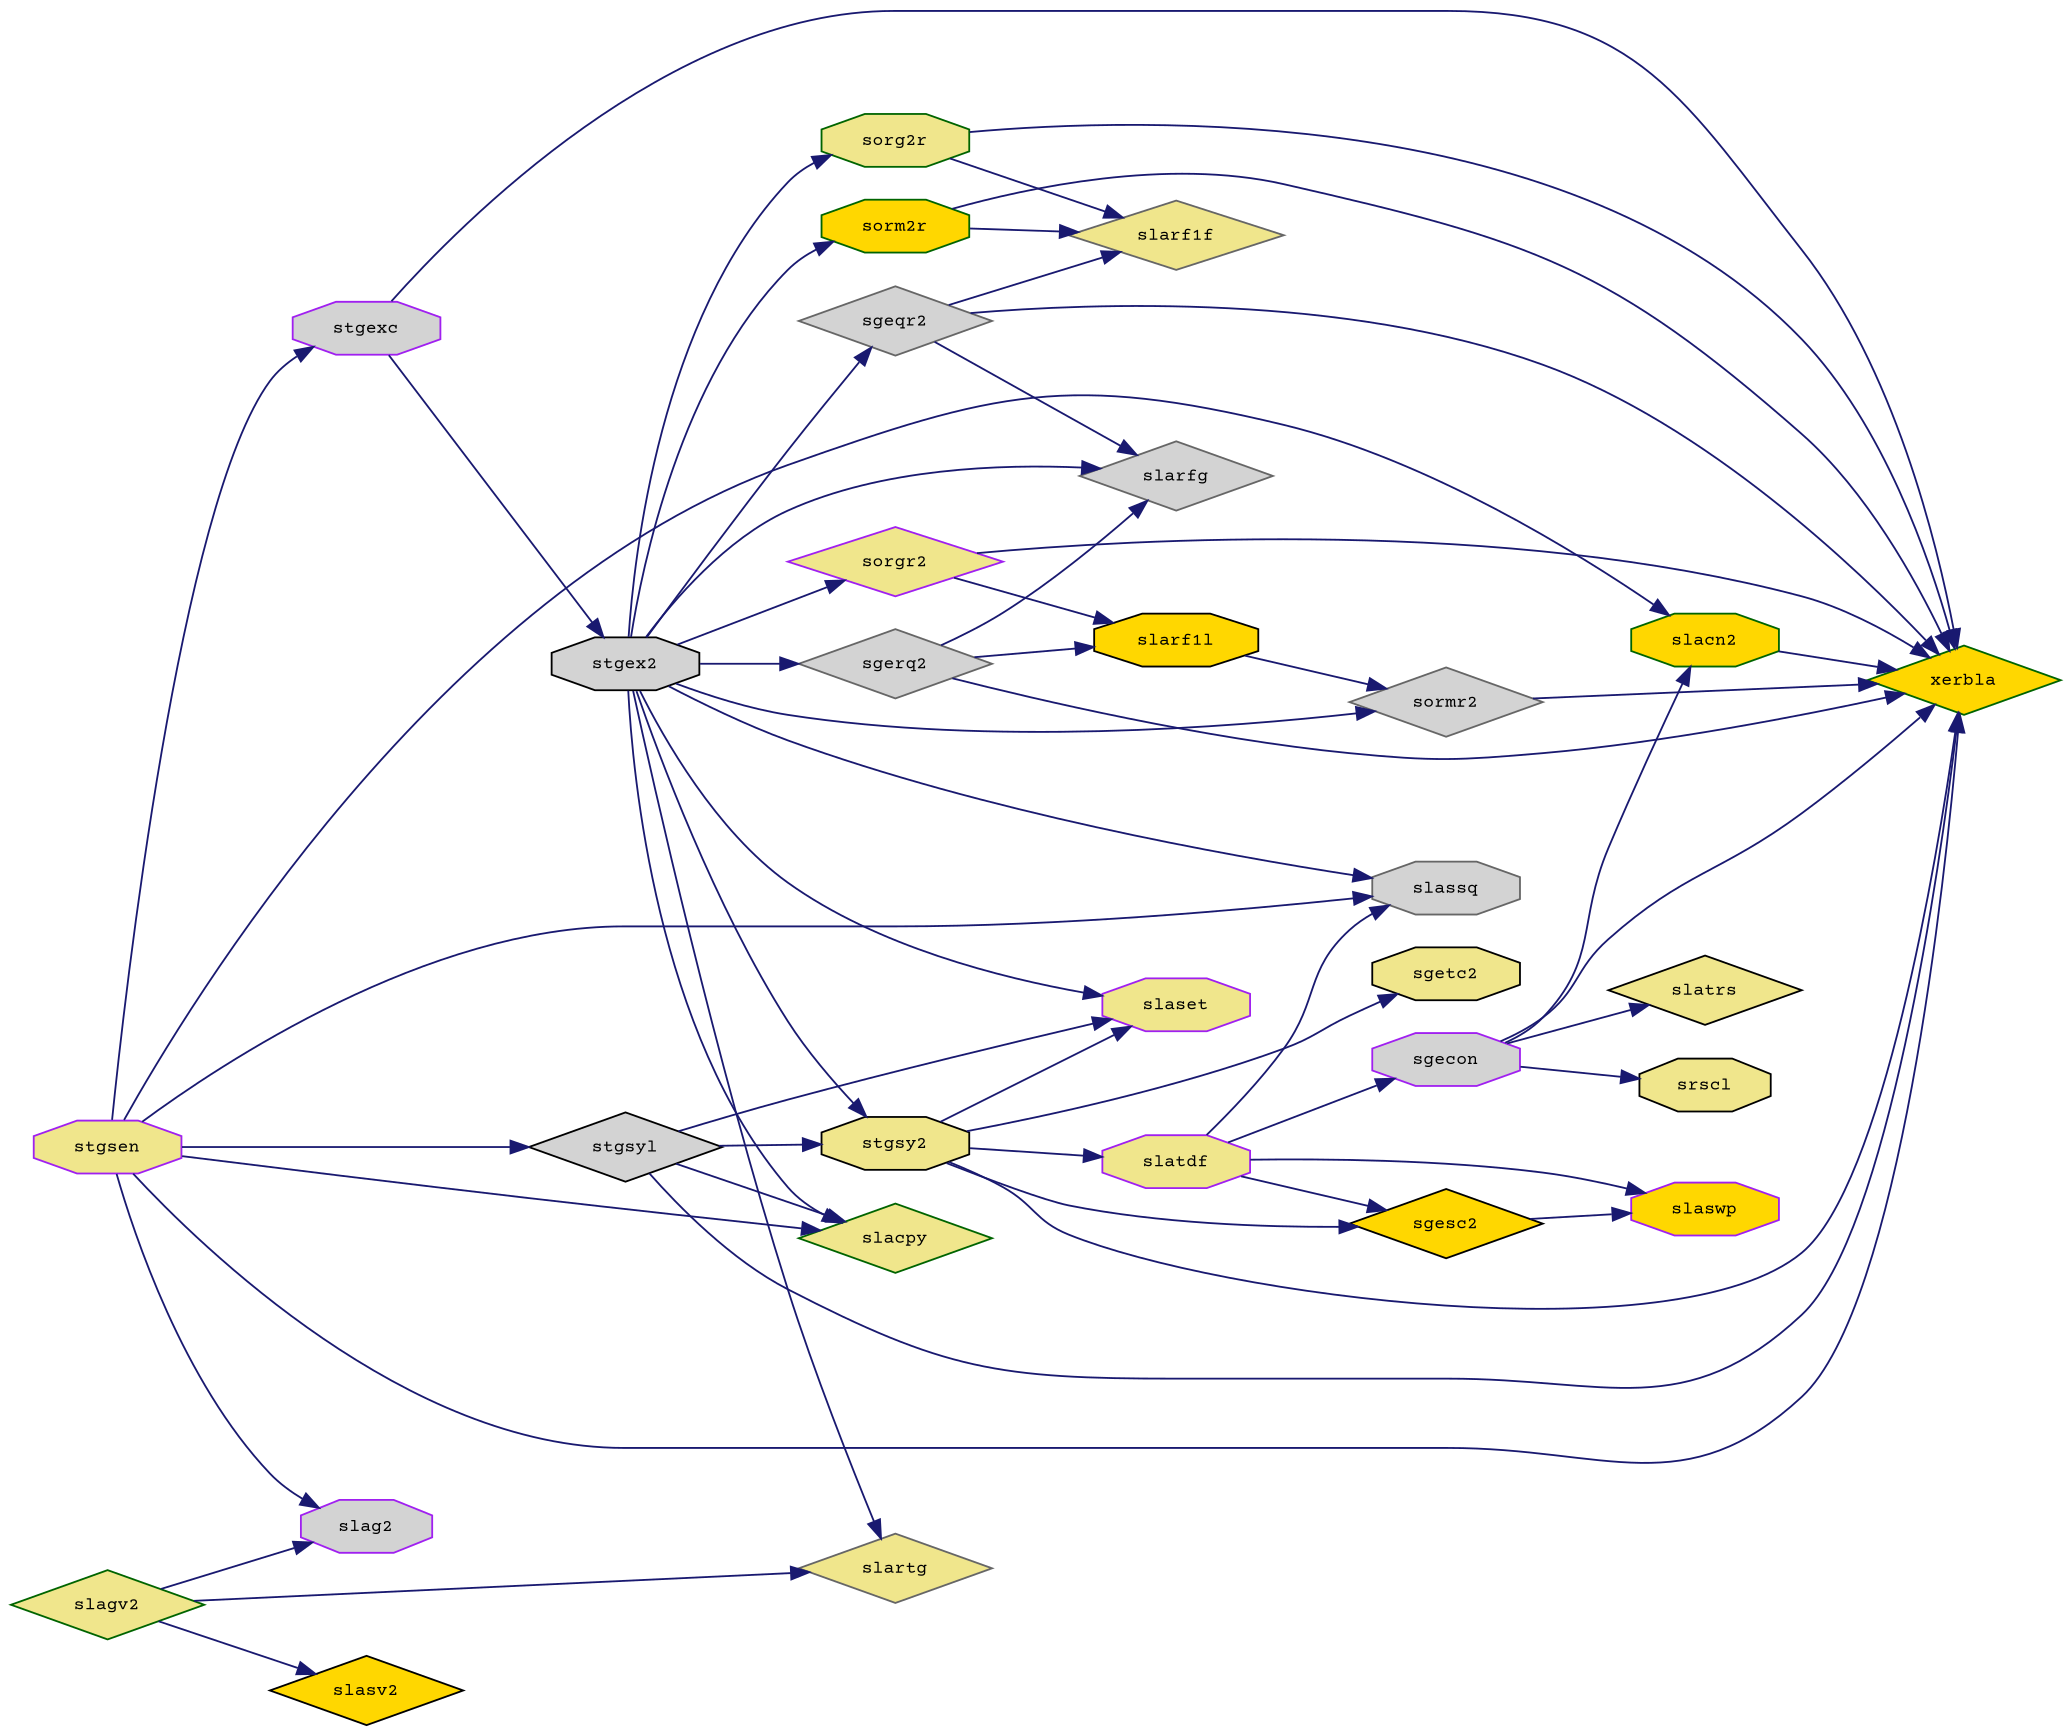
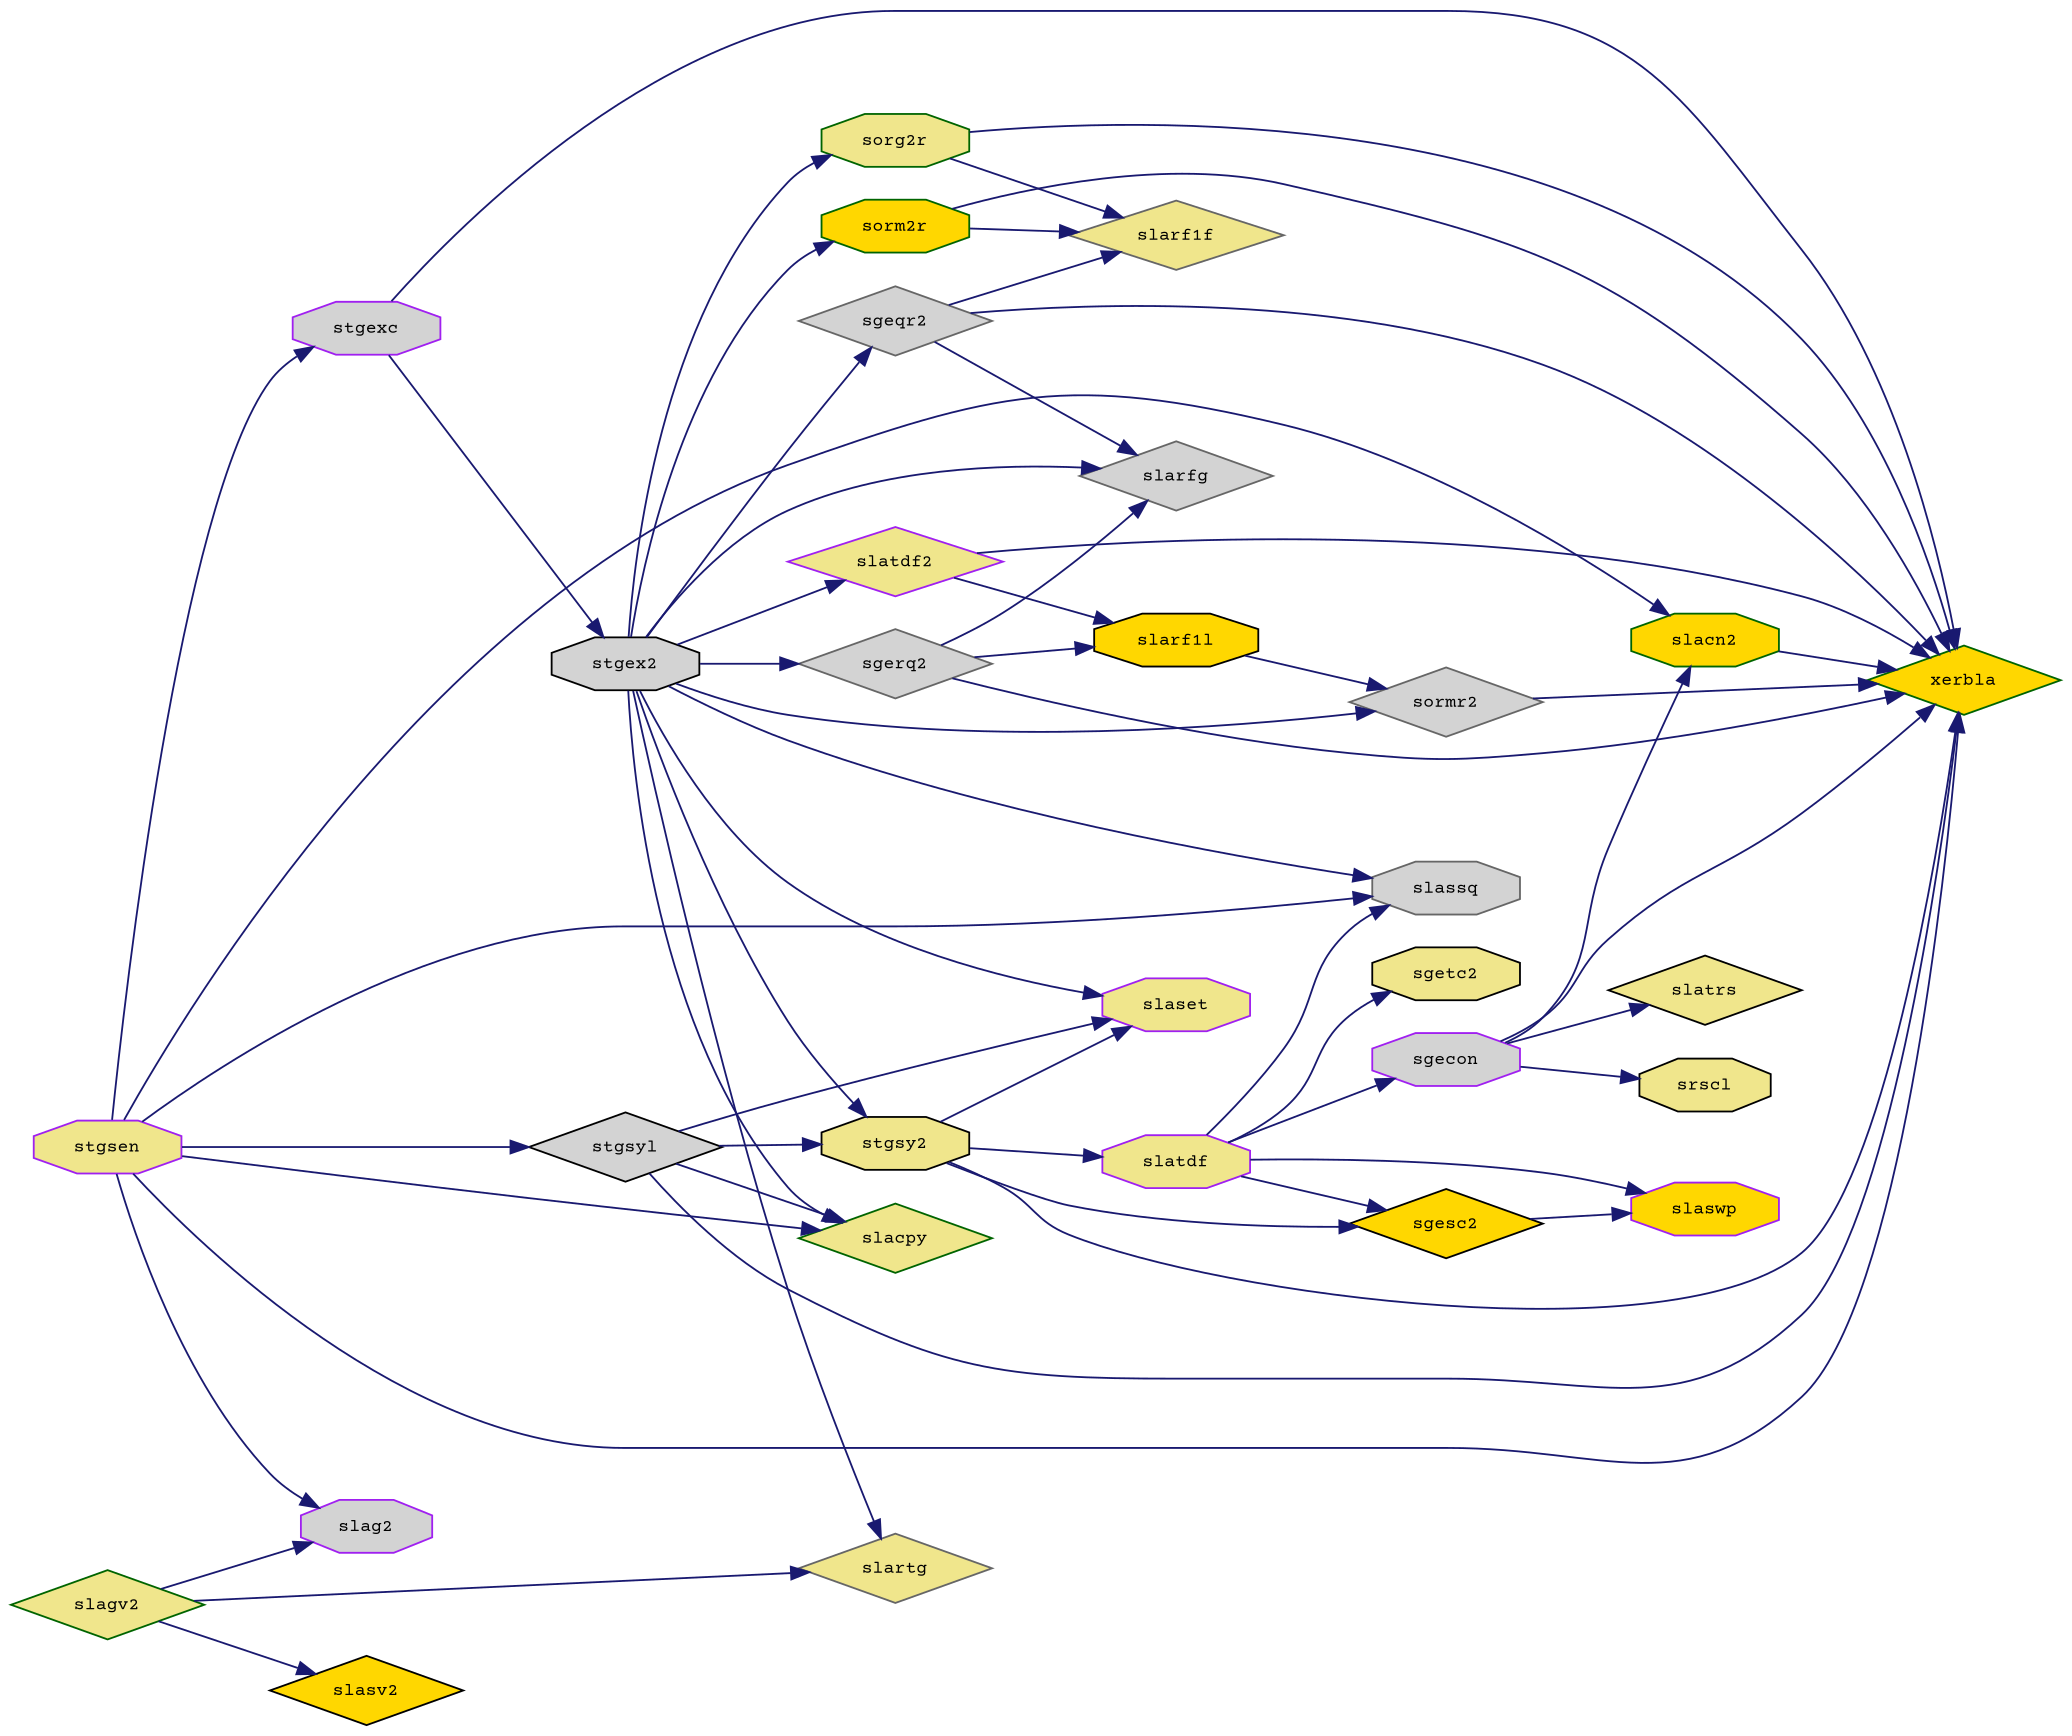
(895, 562) -> (895, 562)
(1179, 1082) -> (1309, 1078)
